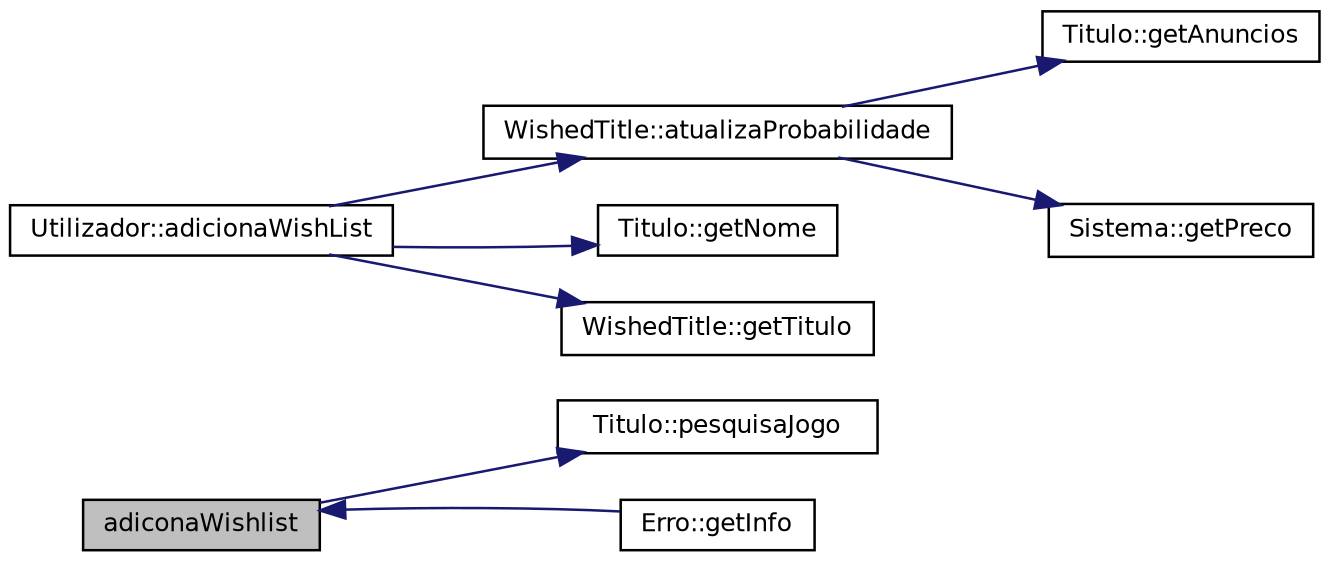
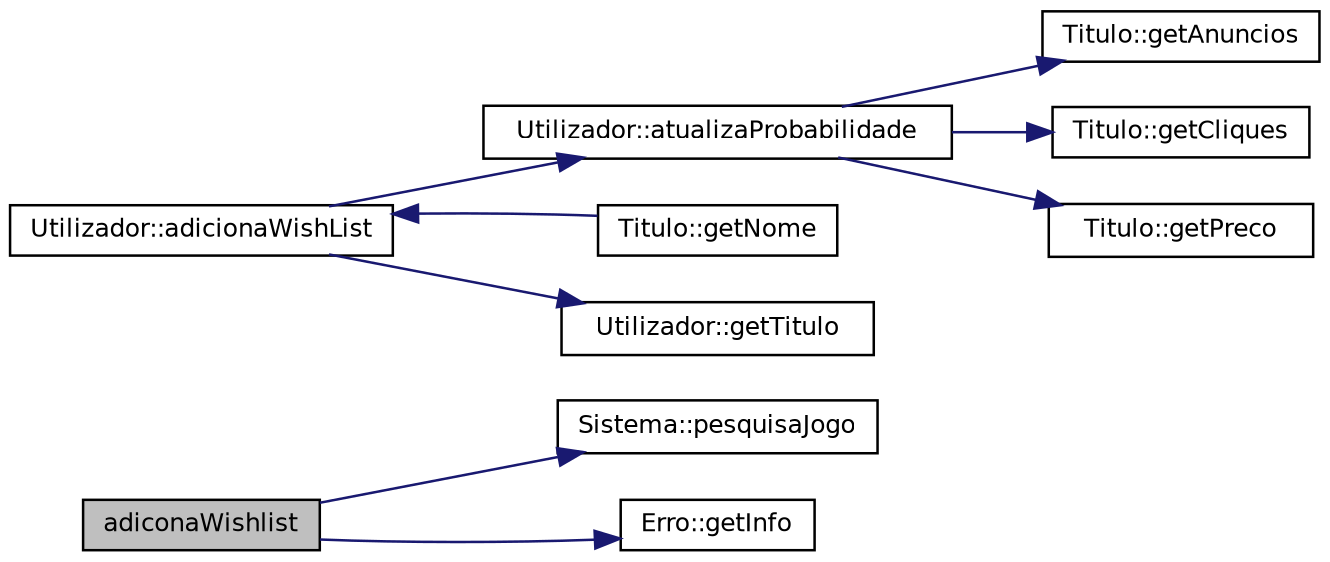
(718, 132) -> (718, 132)
none -> (1181, 132)
(1181, 230) -> (1181, 230)
(482, 247) -> (508, 214)
(718, 329) -> (718, 329)
(718, 427) -> (718, 427)
(483, 508) -> (457, 542)
